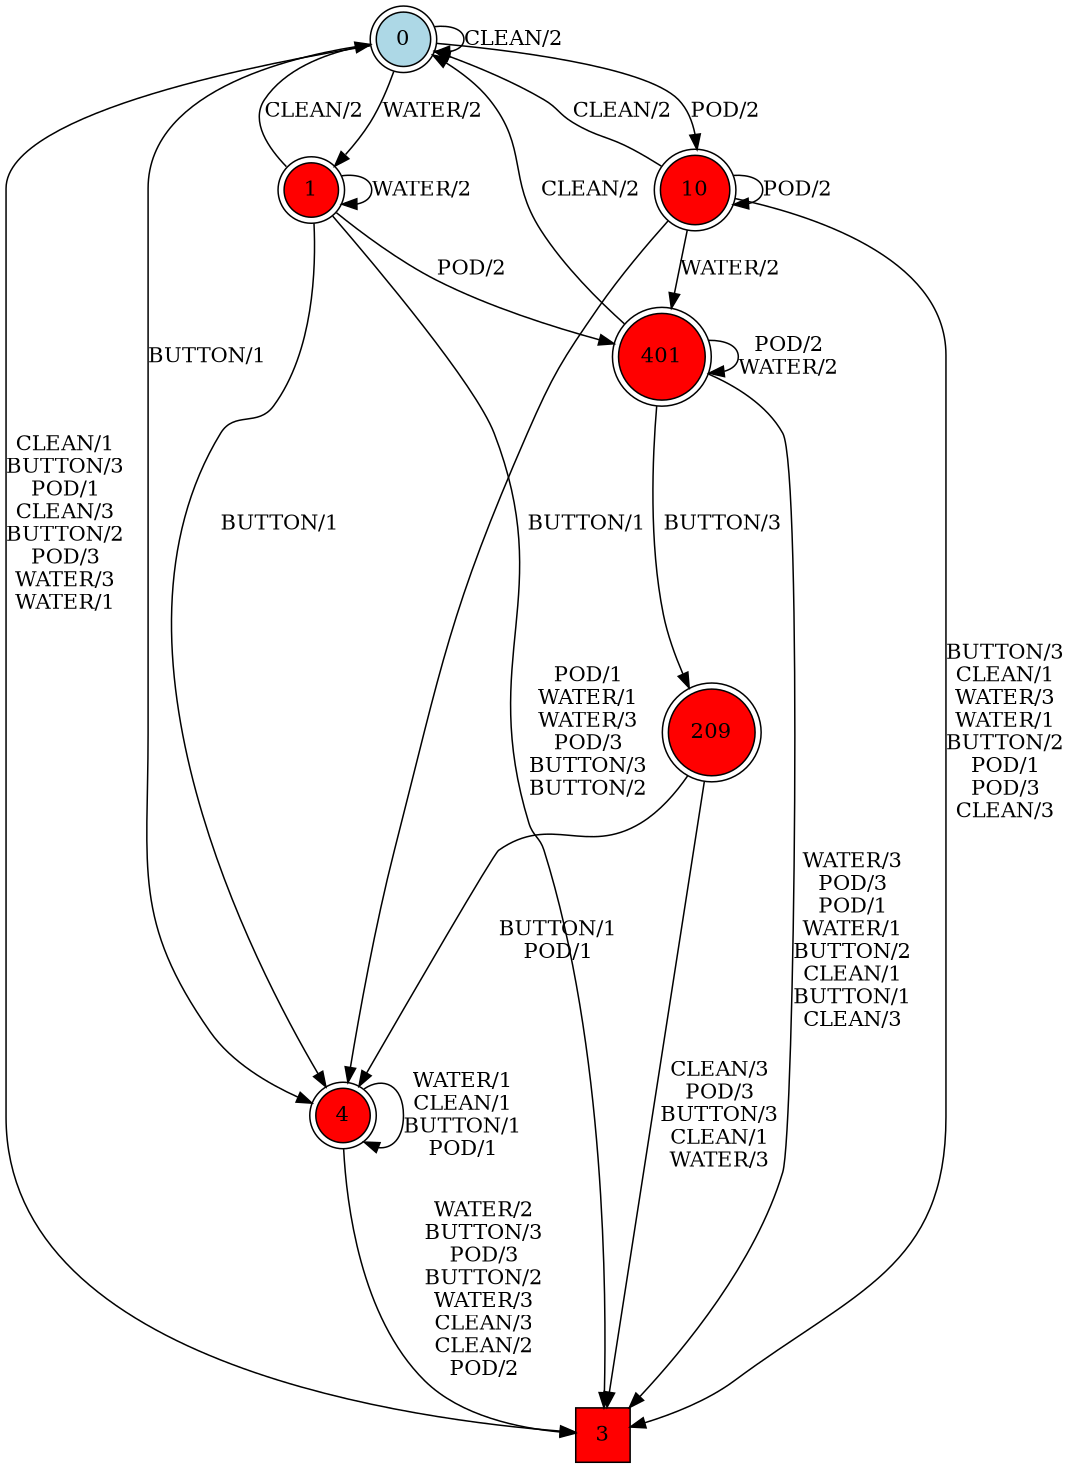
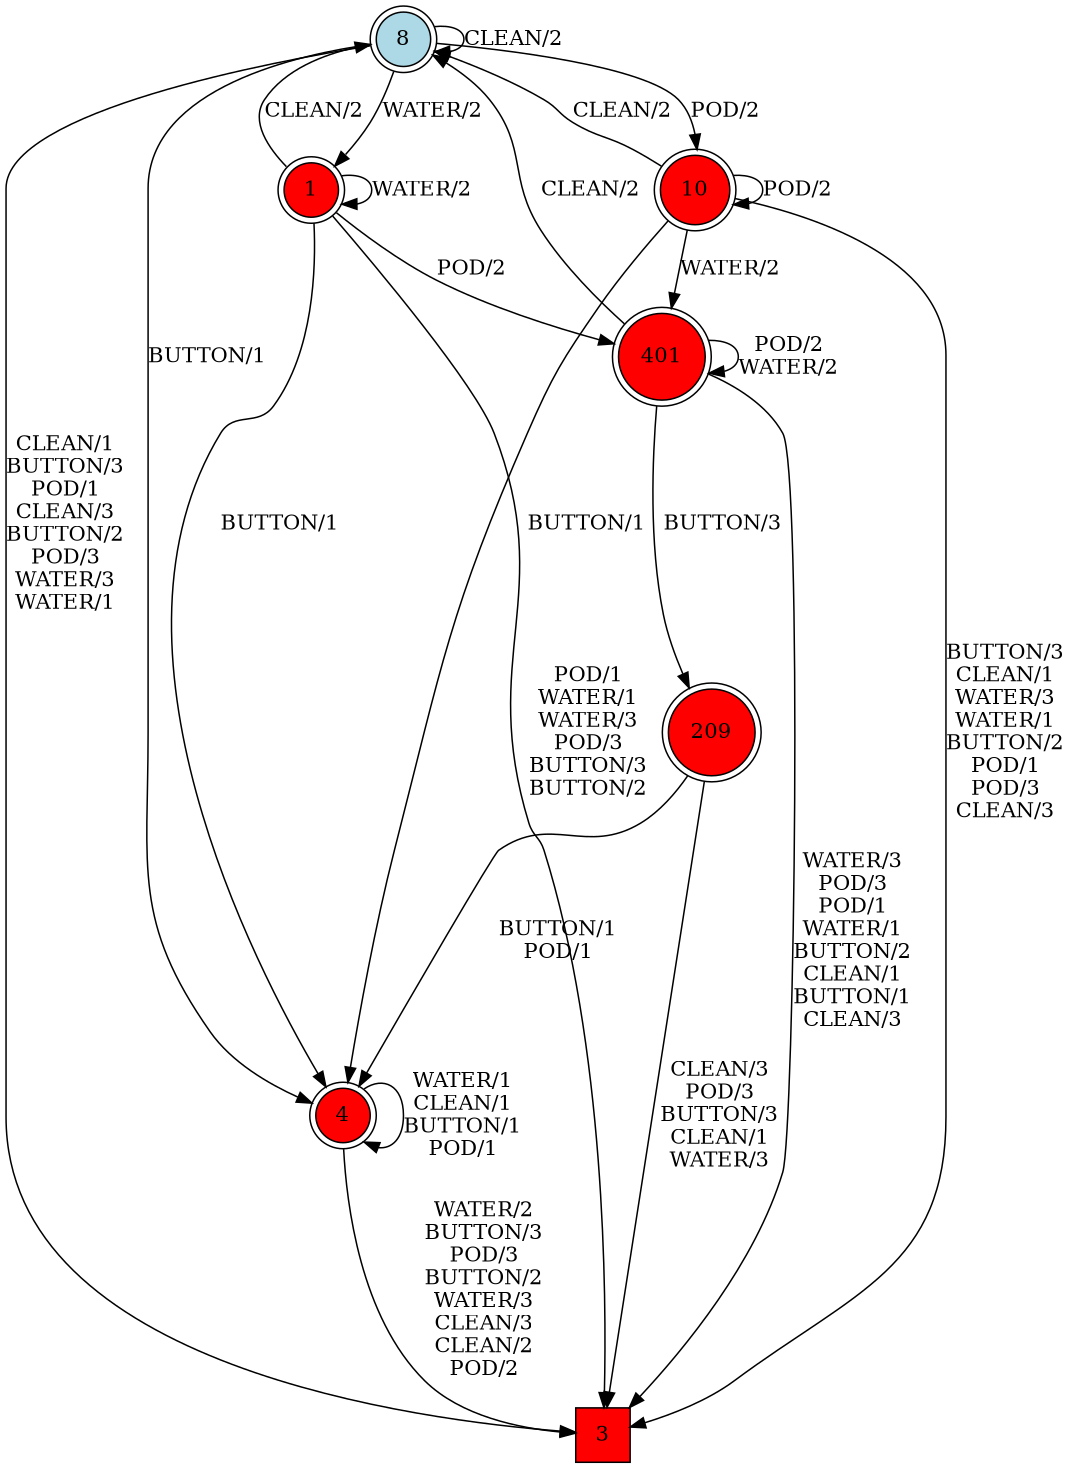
(403, 39) -> (403, 39)
